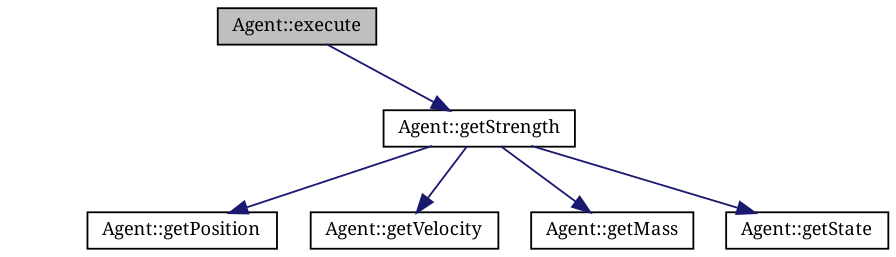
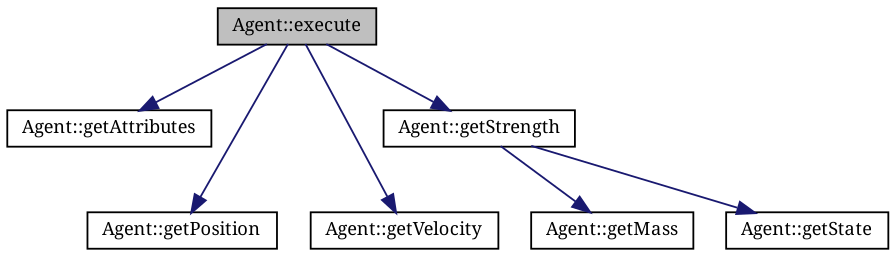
none -> (109, 128)
(447, 172) -> (346, 120)
(340, 177) -> (244, 121)
